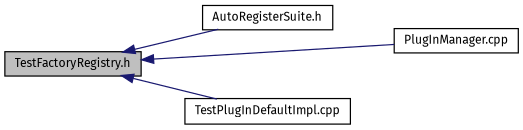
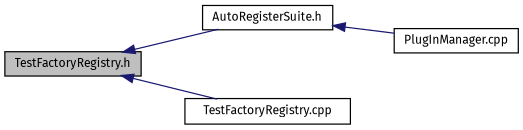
(274, 52) -> (370, 30)
(268, 111) -> (268, 111)
